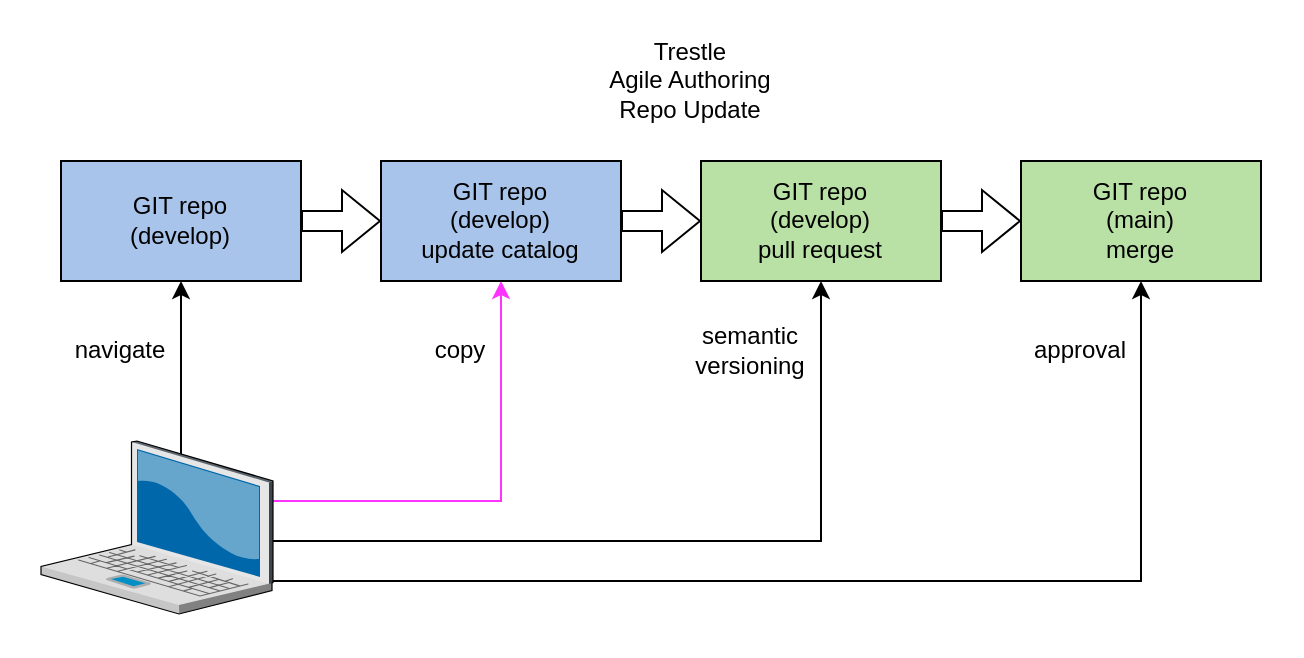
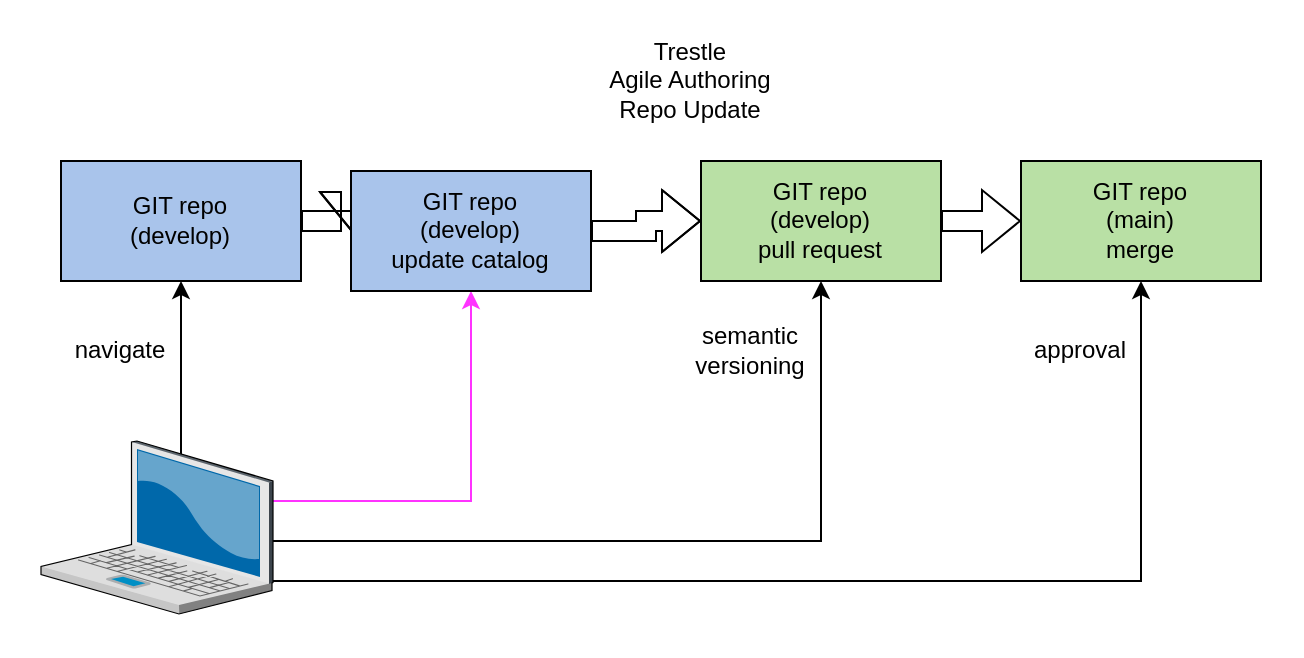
(501, 221) -> (471, 231)
(461, 351) -> none
